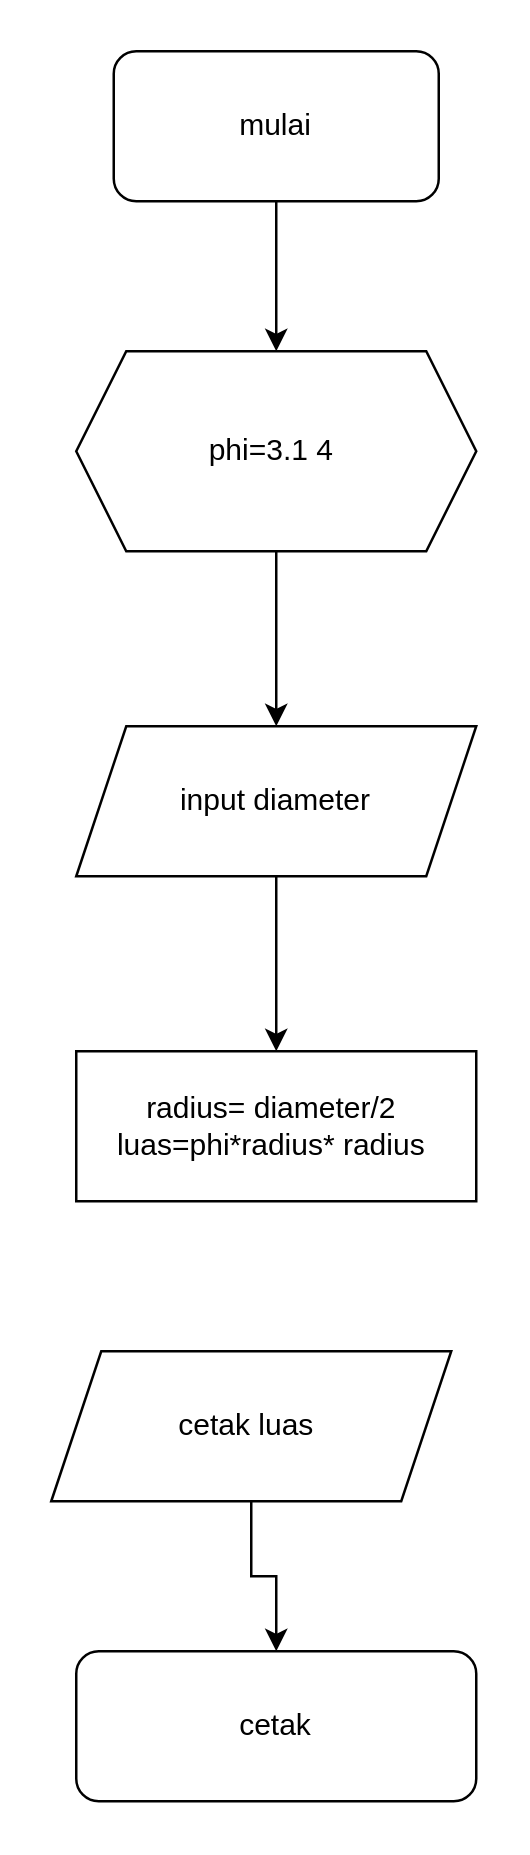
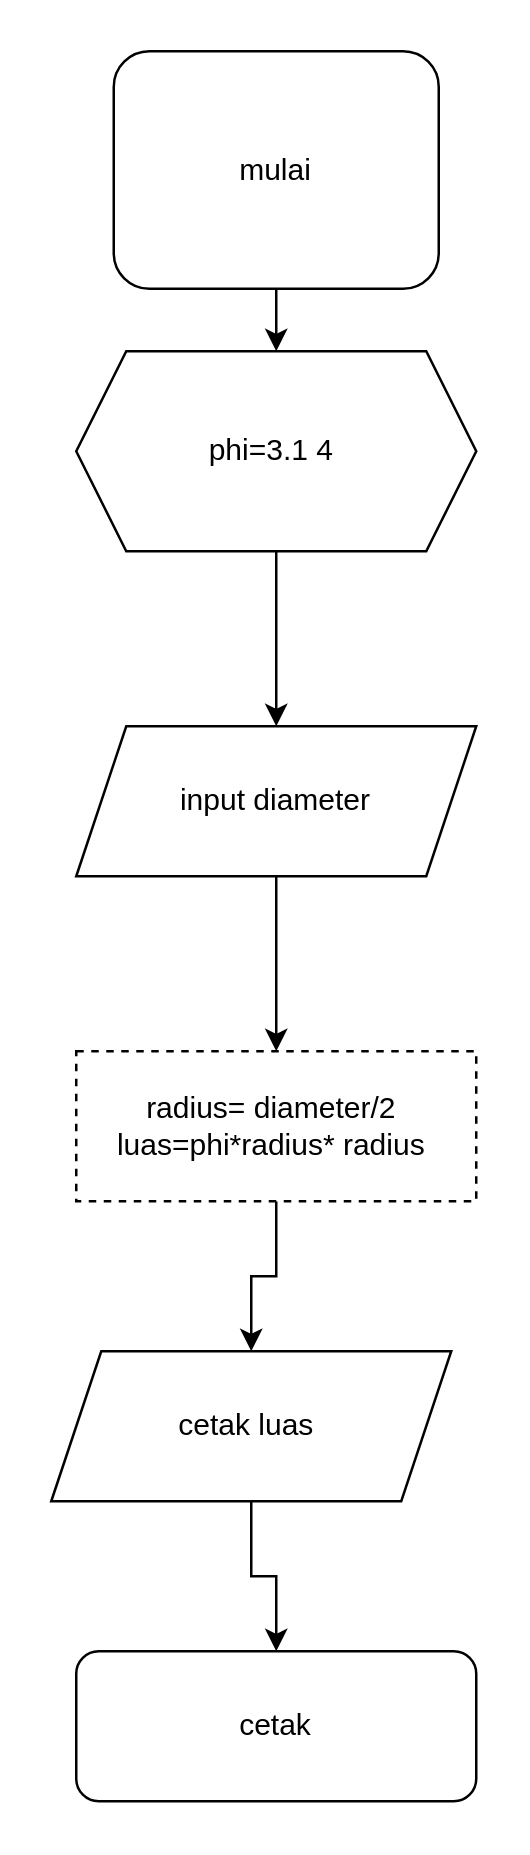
(276, 126) -> (276, 170)
(276, 1126) -> (276, 1126)
none -> (272, 1276)
